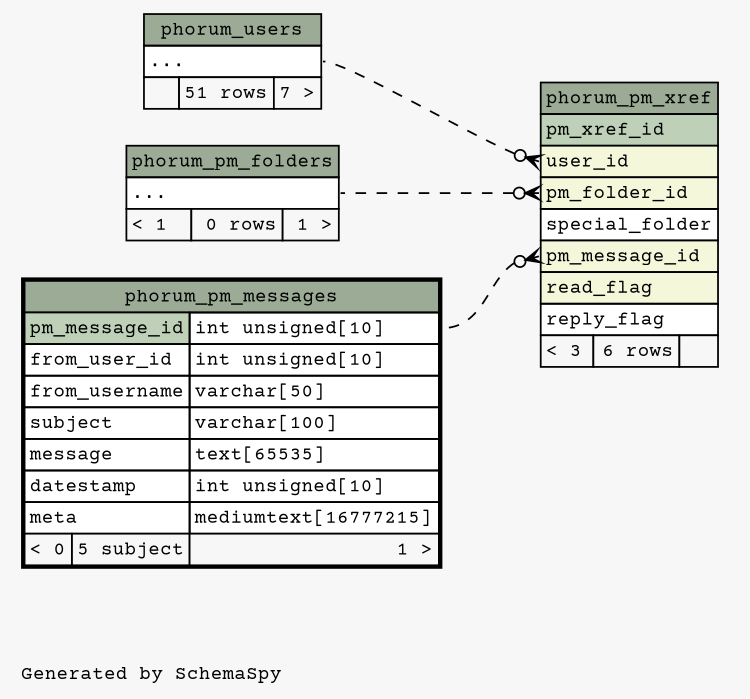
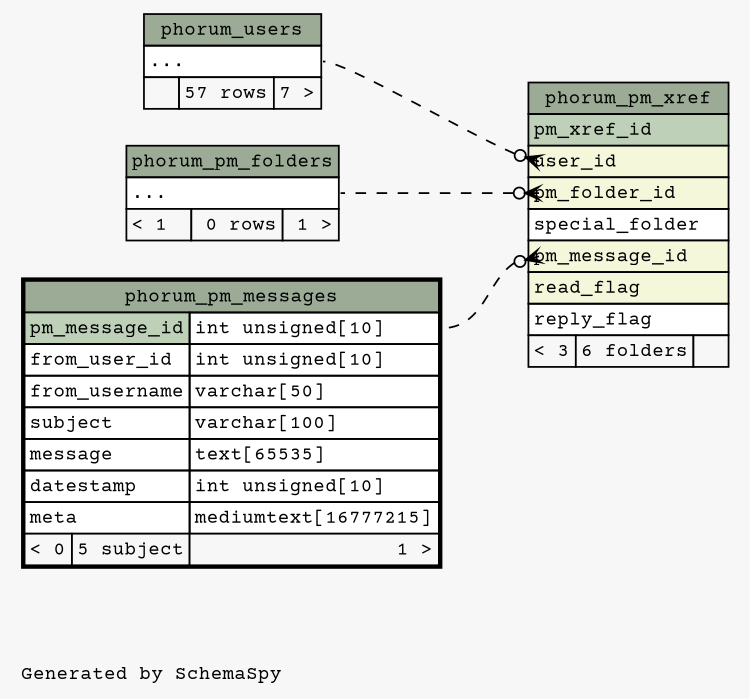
(226, 92) -> (226, 92)
(638, 350) -> (635, 350)
